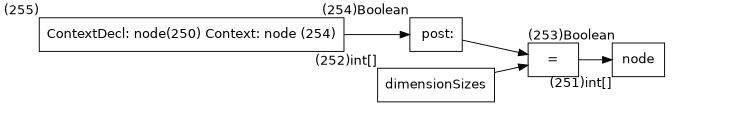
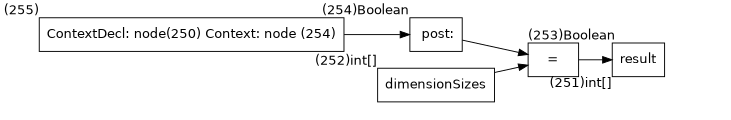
(638, 60) -> (638, 60)
